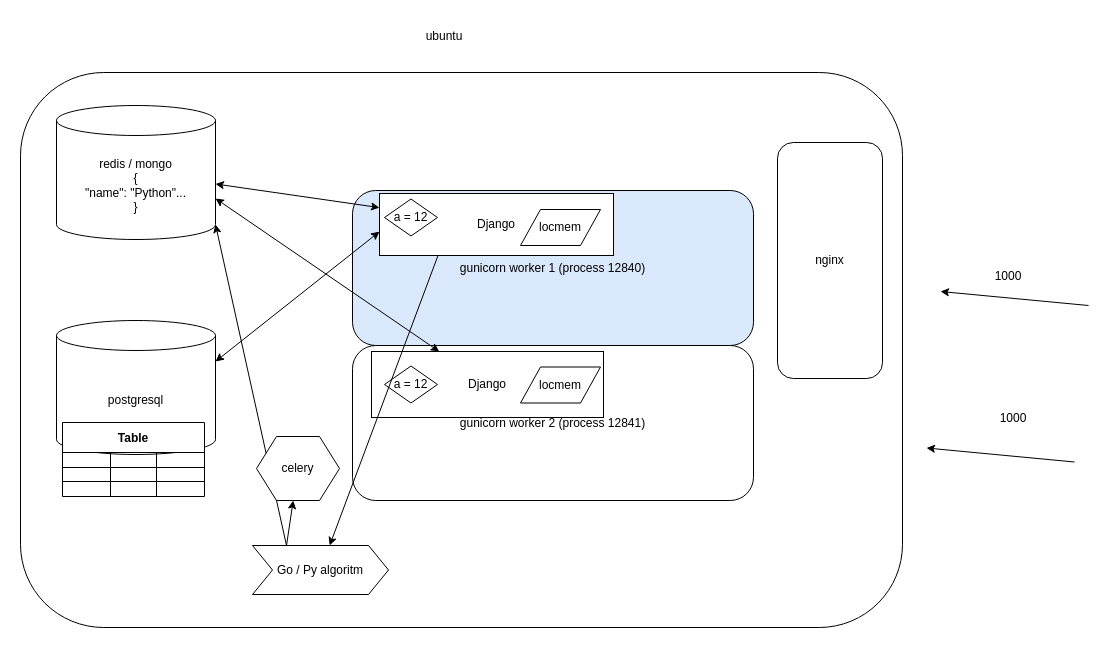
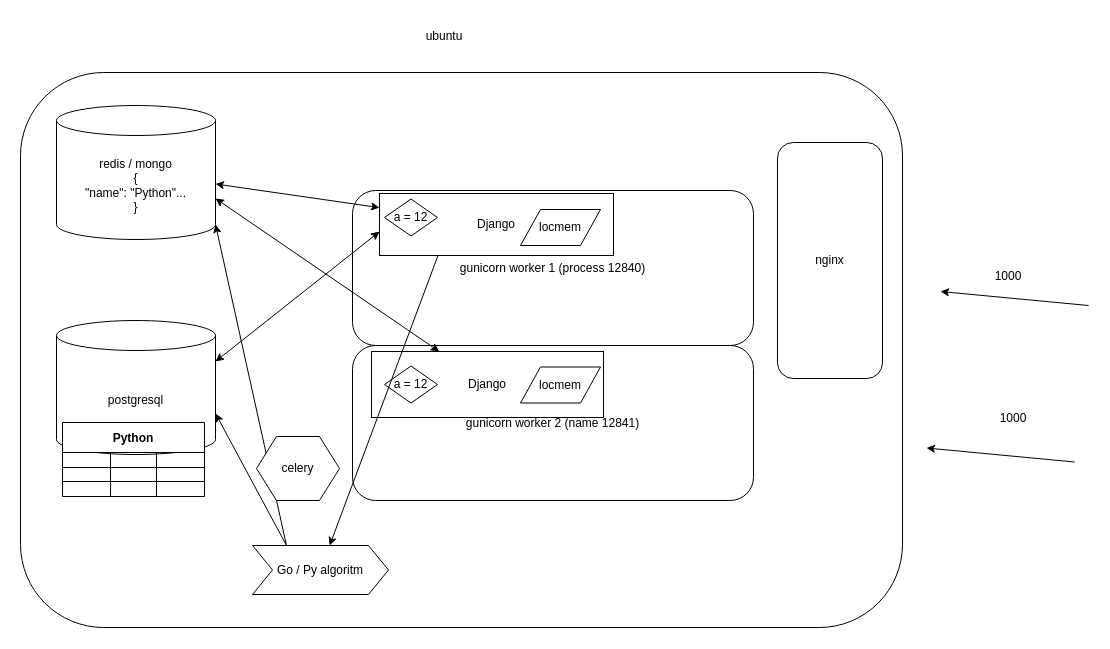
(553, 268) -> (553, 268)
(553, 424) -> (553, 424)
(133, 438) -> (133, 438)
(290, 525) -> (251, 479)
